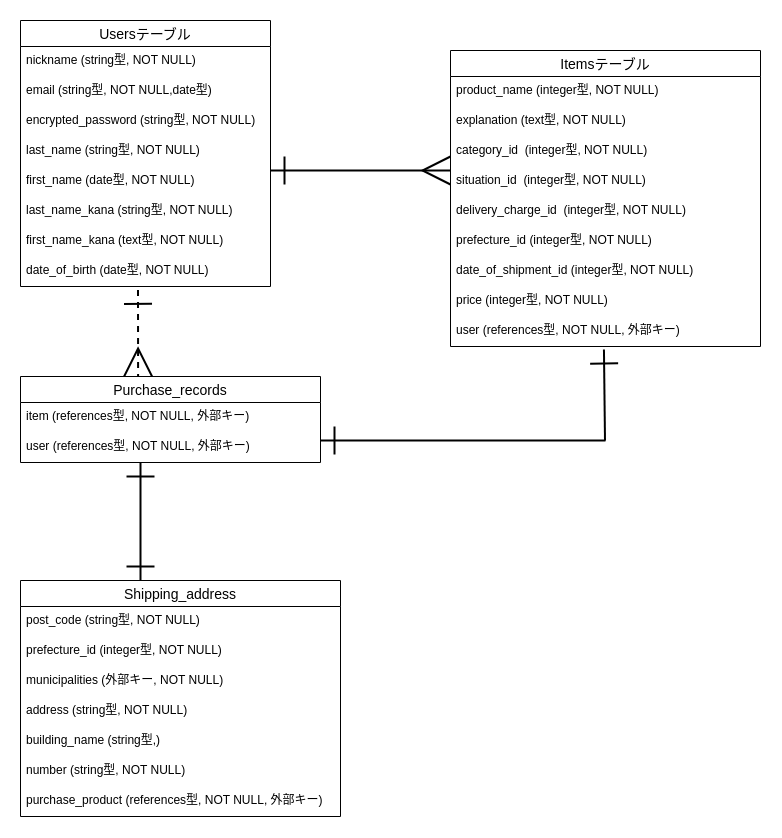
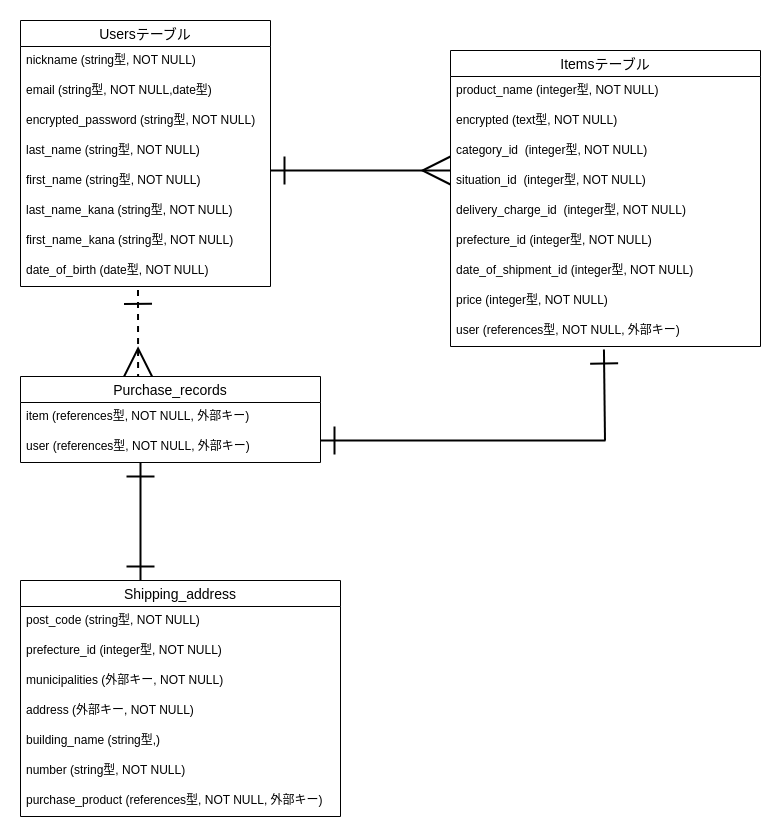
(547, 120) -> (543, 120)
(115, 180) -> (120, 180)
(132, 240) -> (137, 240)
(112, 710) -> (111, 710)
